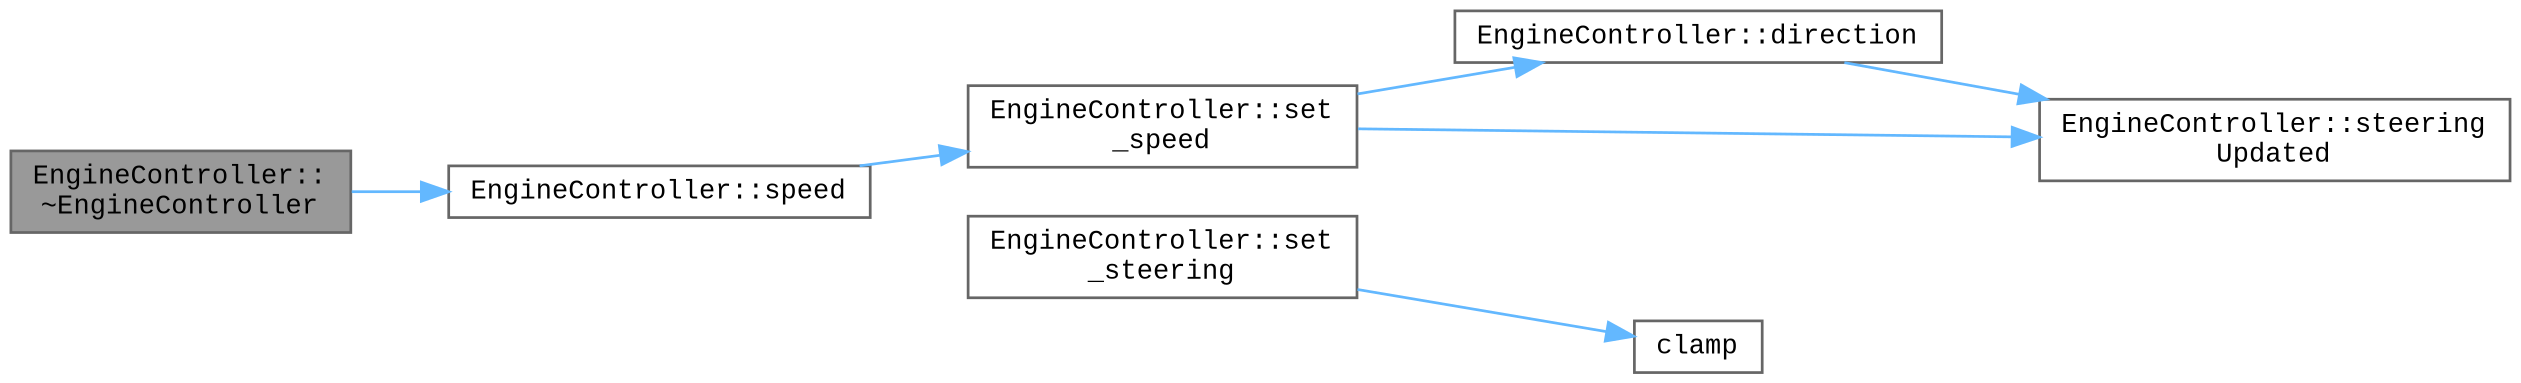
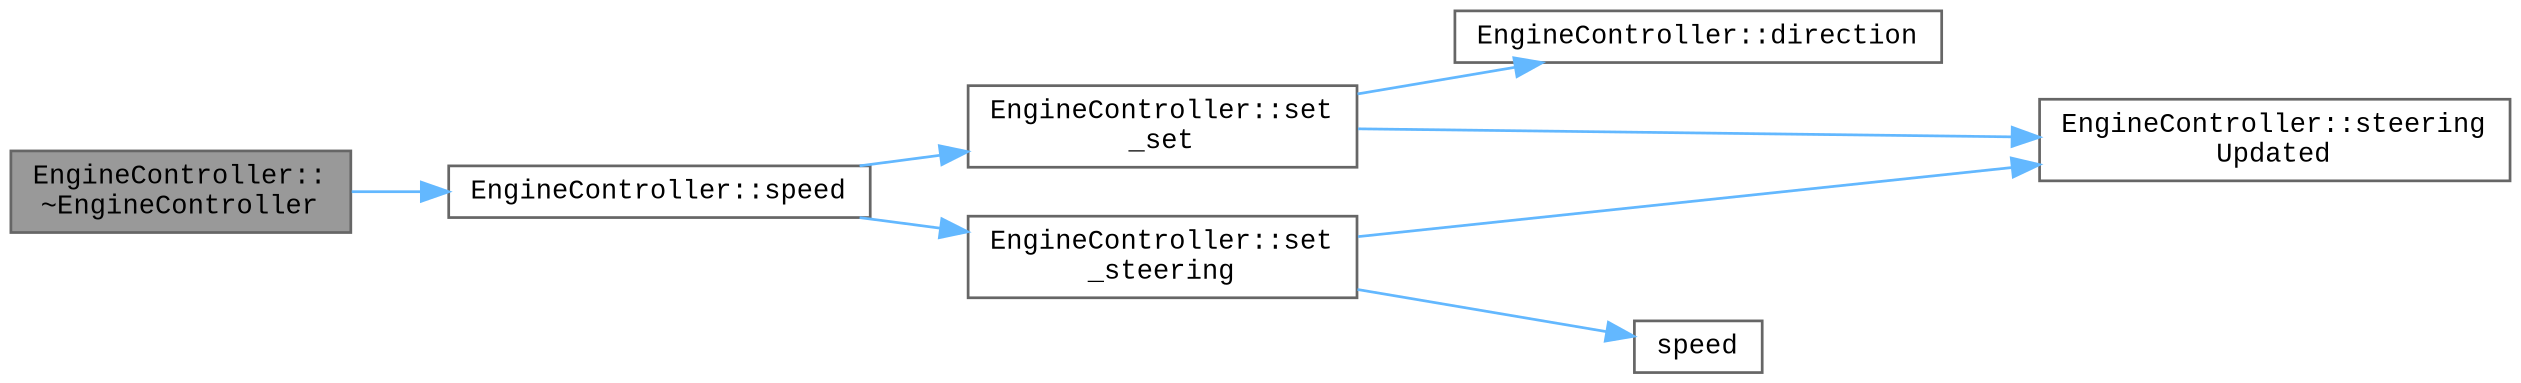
(1932, 78) -> (1685, 202)
(1163, 126) -> (1163, 126)
none -> (900, 223)
(1698, 347) -> (1698, 347)
